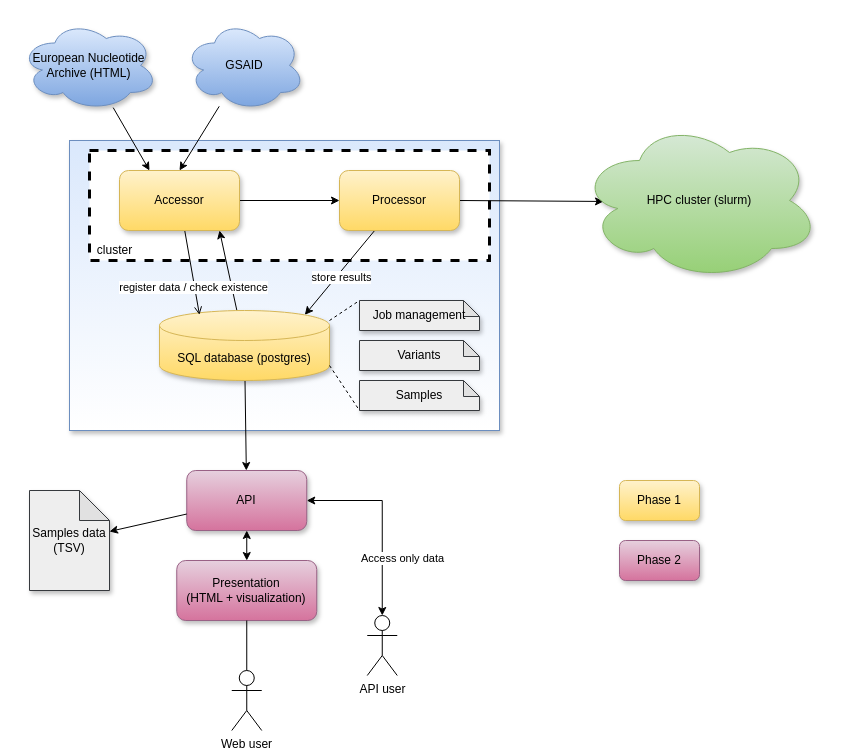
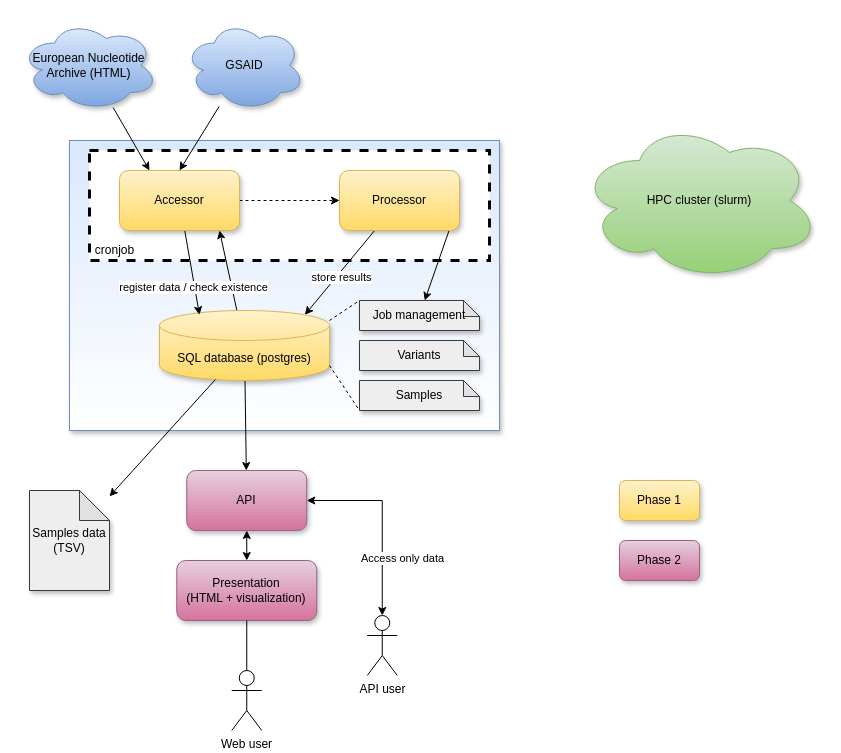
(286, 201) -> (286, 201)
(528, 201) -> (438, 261)
(115, 251) -> (115, 251)
(198, 308) -> (198, 307)
(151, 522) -> (164, 436)
